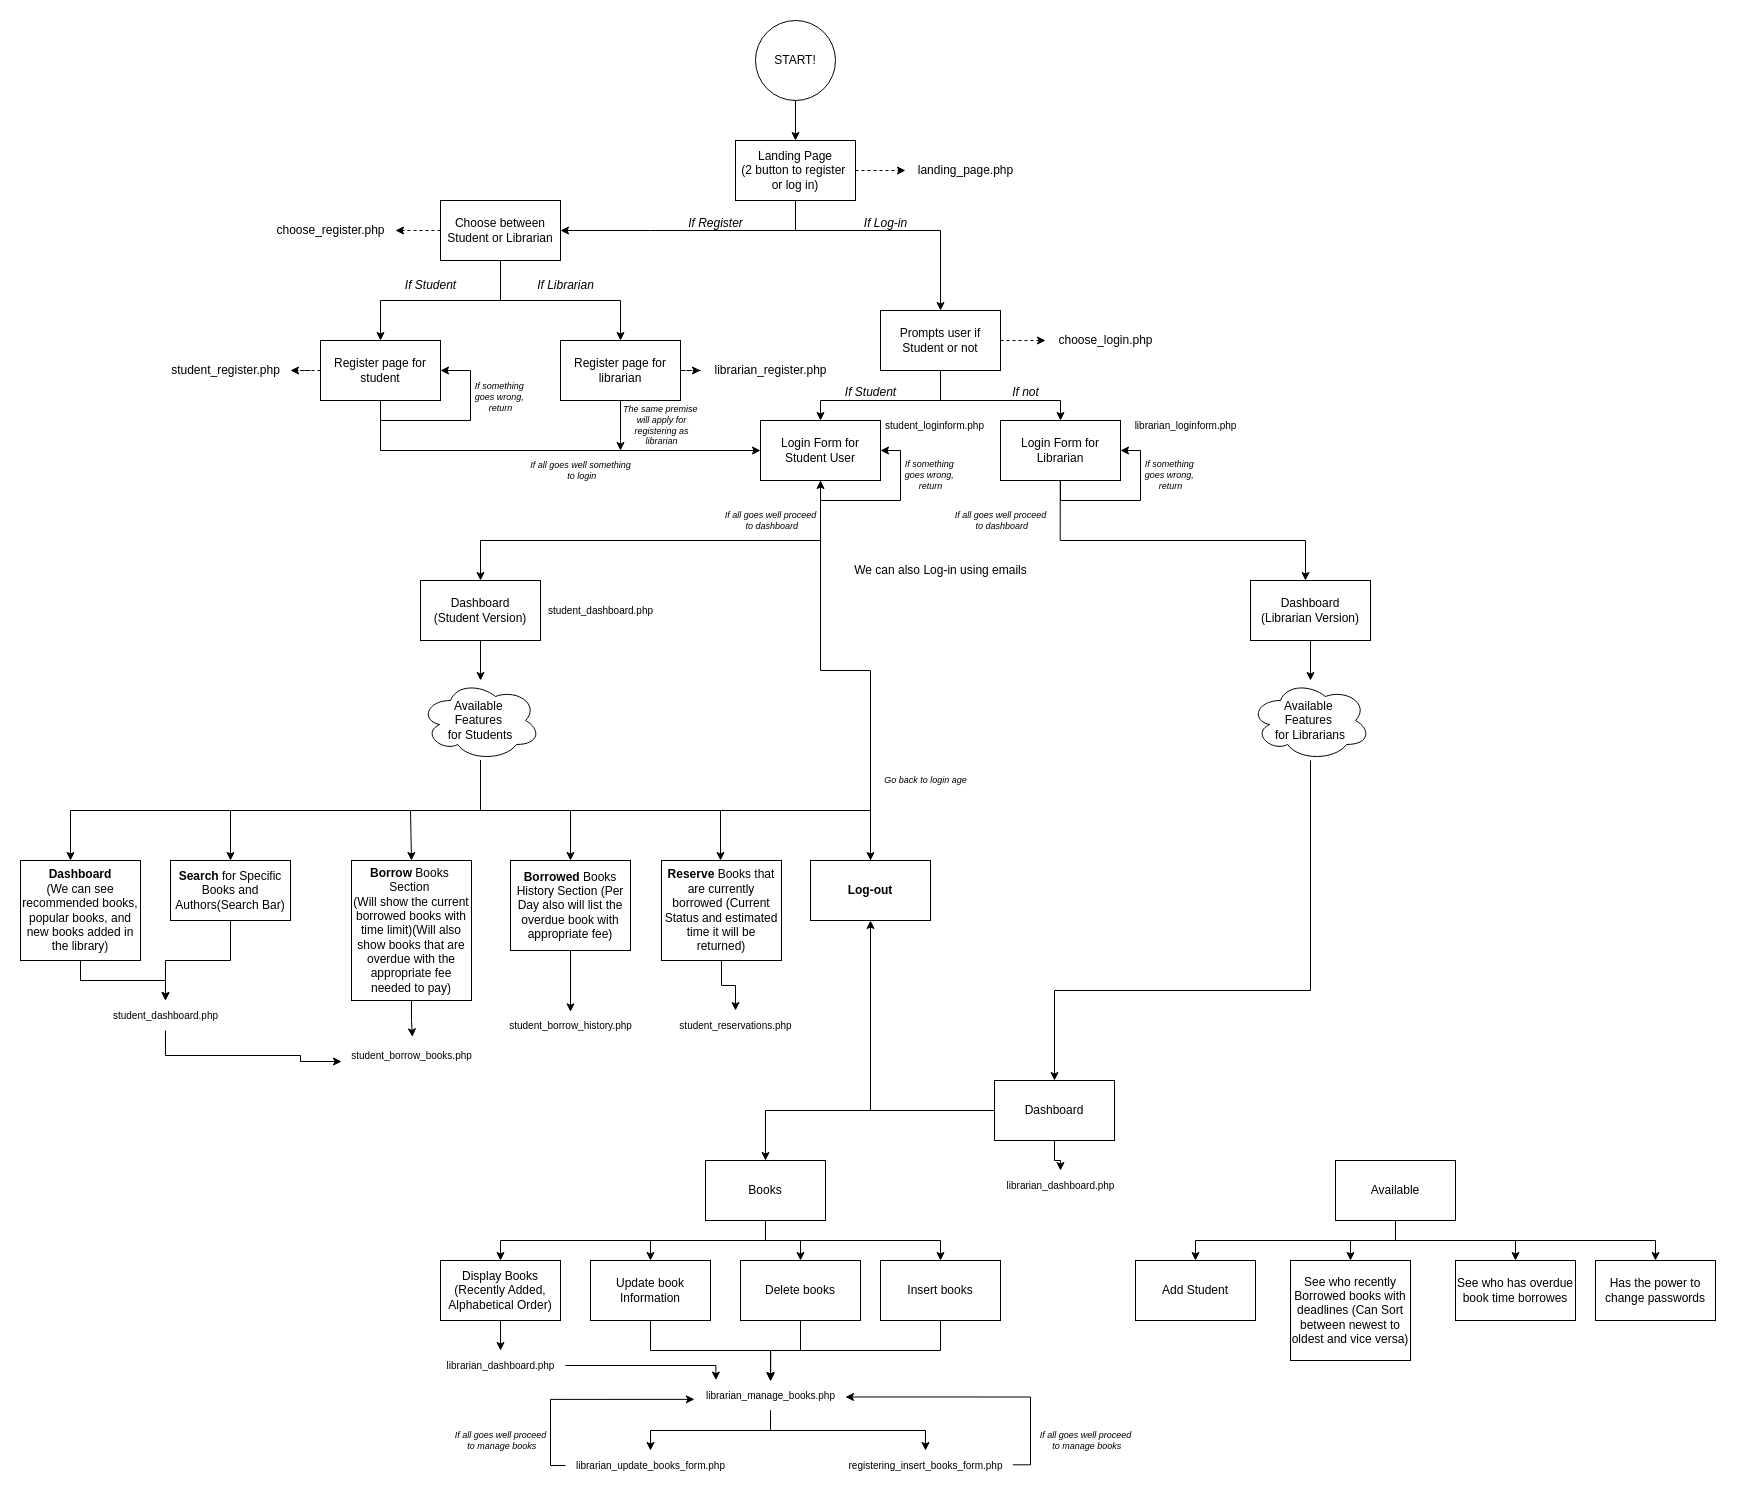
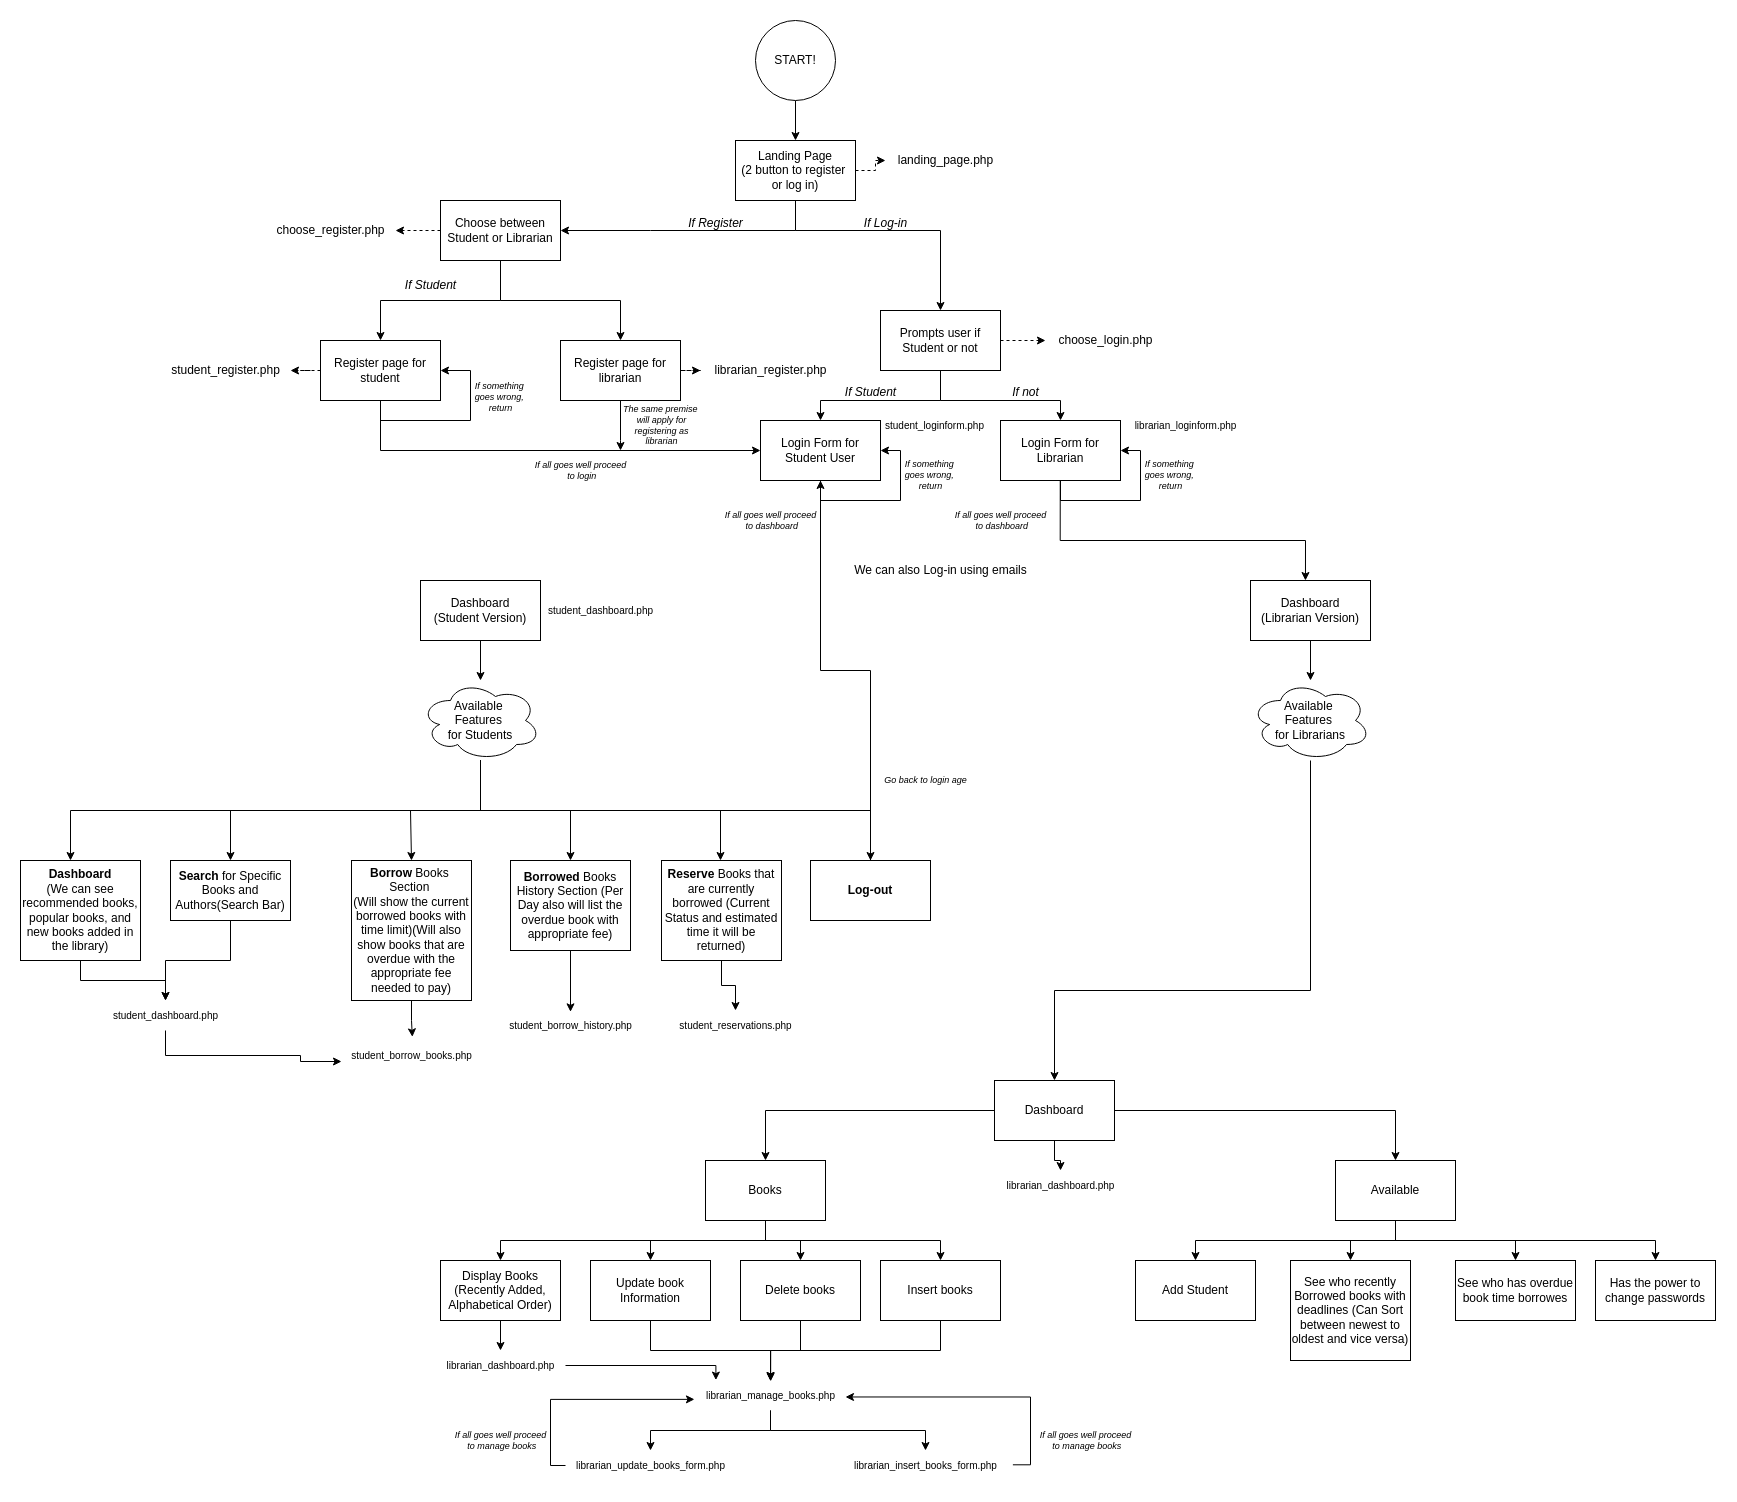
(966, 171) -> (946, 161)
(566, 286) -> none
(581, 471) -> (581, 471)
(634, 541) -> none
(871, 1018) -> (1277, 1111)
(926, 1466) -> (926, 1466)
